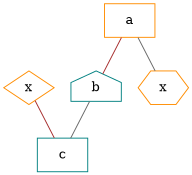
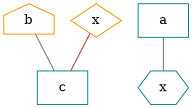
(130, 21) -> (163, 21)
(112, 56) -> none
(96, 88) -> (29, 21)
(163, 88) -> (163, 88)
